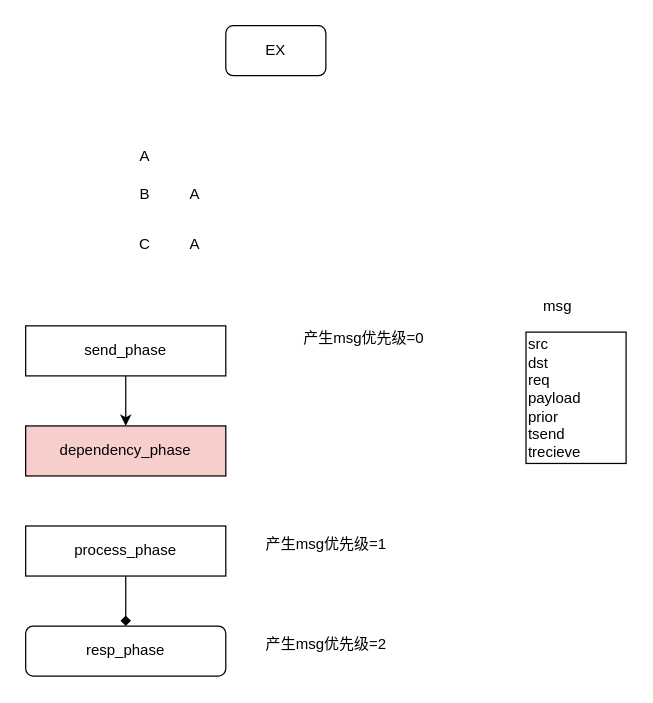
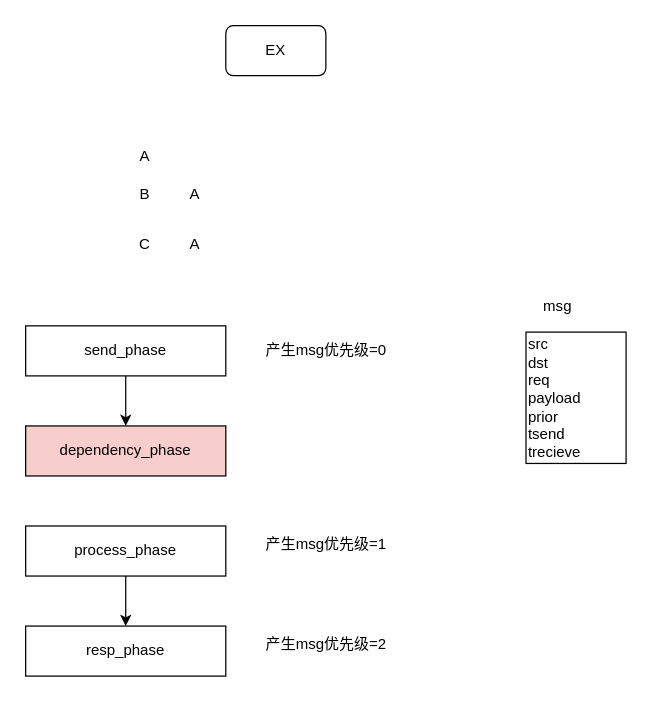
(363, 338) -> (326, 351)
(126, 615) -> (126, 616)
(126, 651) -> (126, 651)
